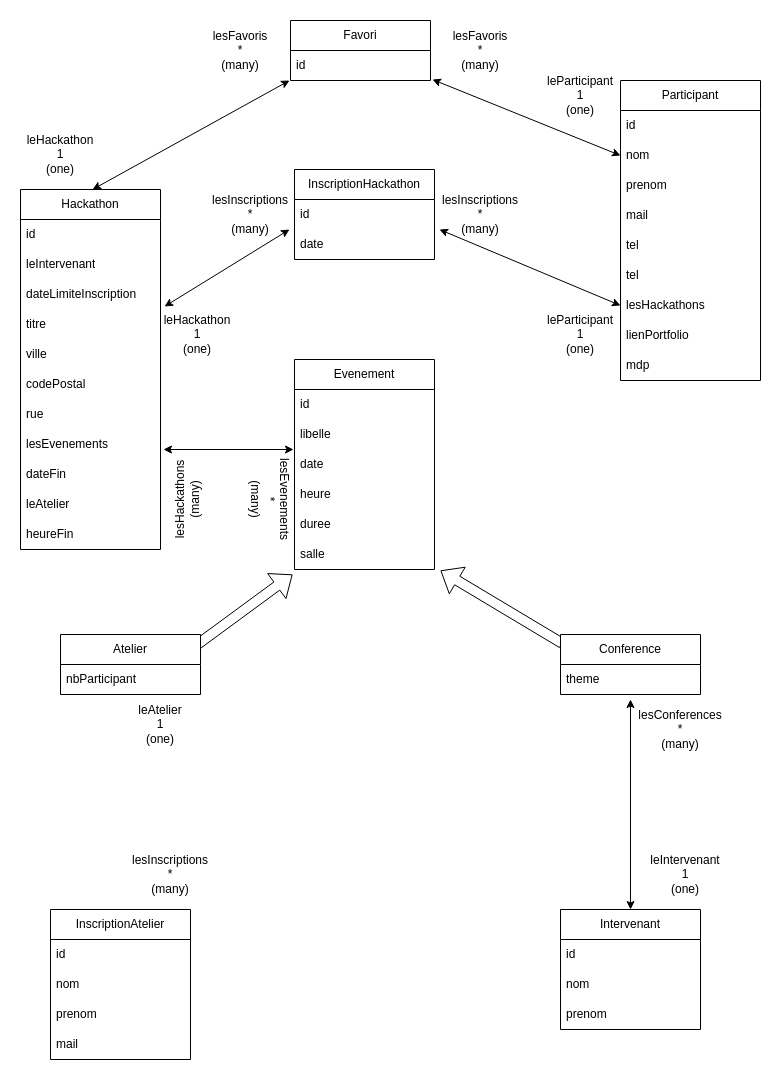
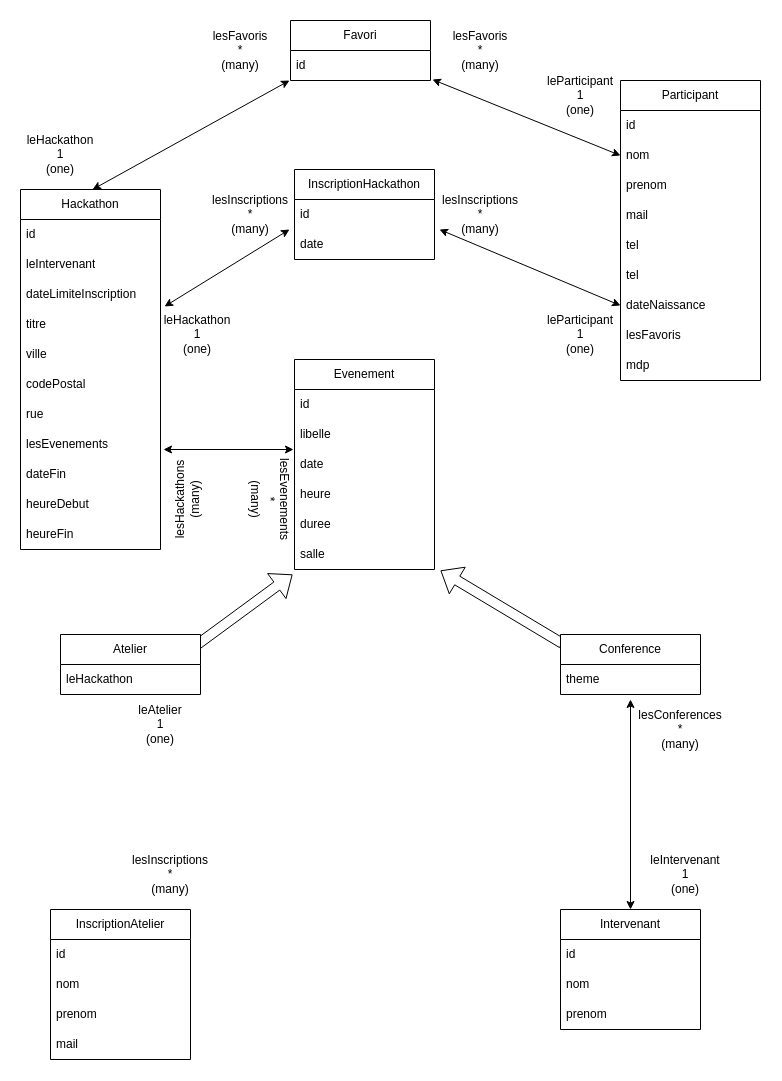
(669, 306) -> (669, 306)
(664, 336) -> (657, 336)
(52, 505) -> (60, 505)
(107, 680) -> (102, 680)
